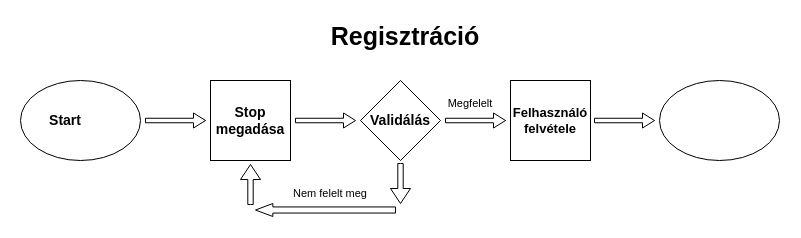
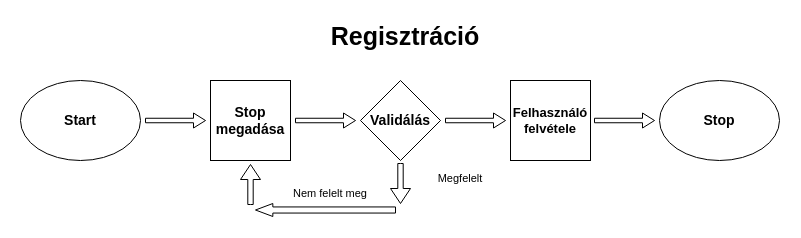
(471, 103) -> (461, 178)
(66, 121) -> (81, 121)
none -> (720, 121)
